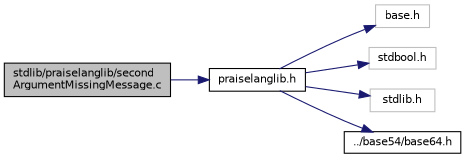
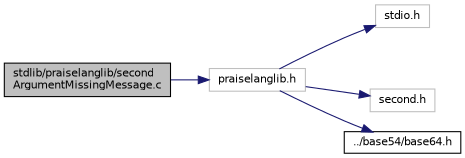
(403, 16) -> (403, 16)
(403, 58) -> none
(257, 80) -> (257, 80)
(403, 100) -> (403, 100)
